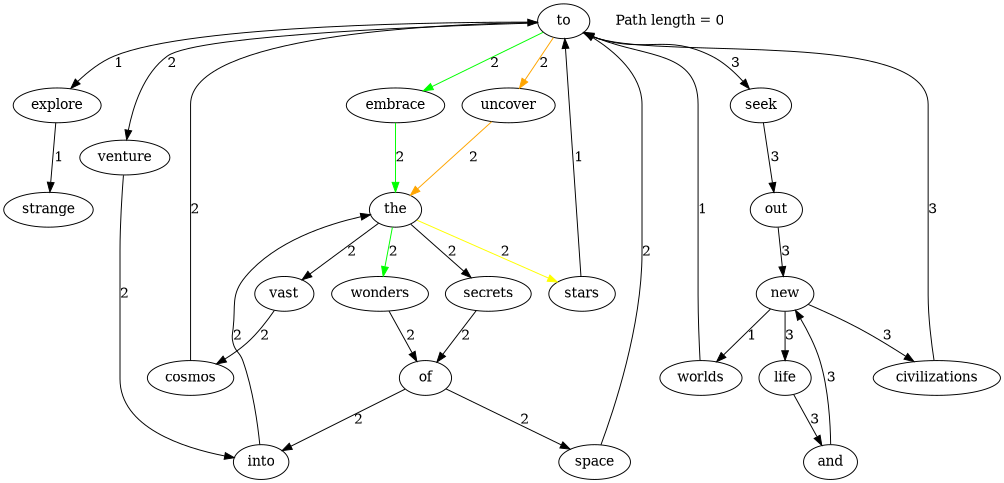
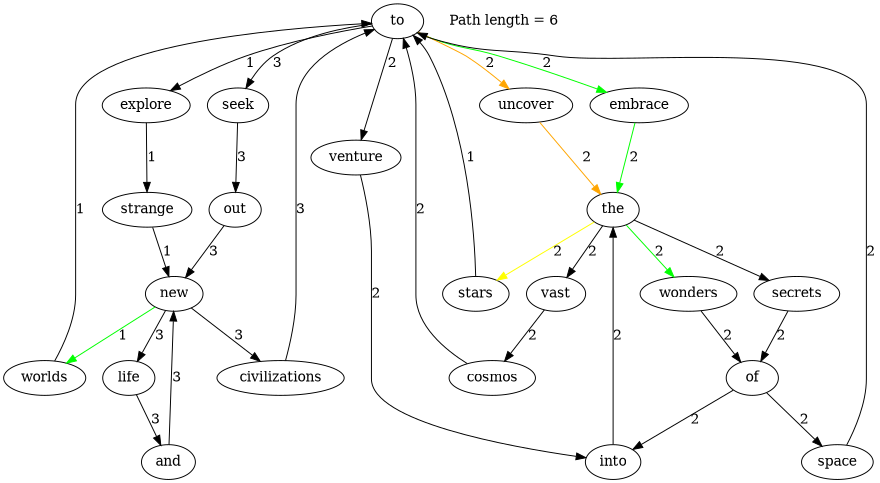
(670, 21) -> (504, 21)
none -> (159, 247)
(747, 332) -> (115, 332)
